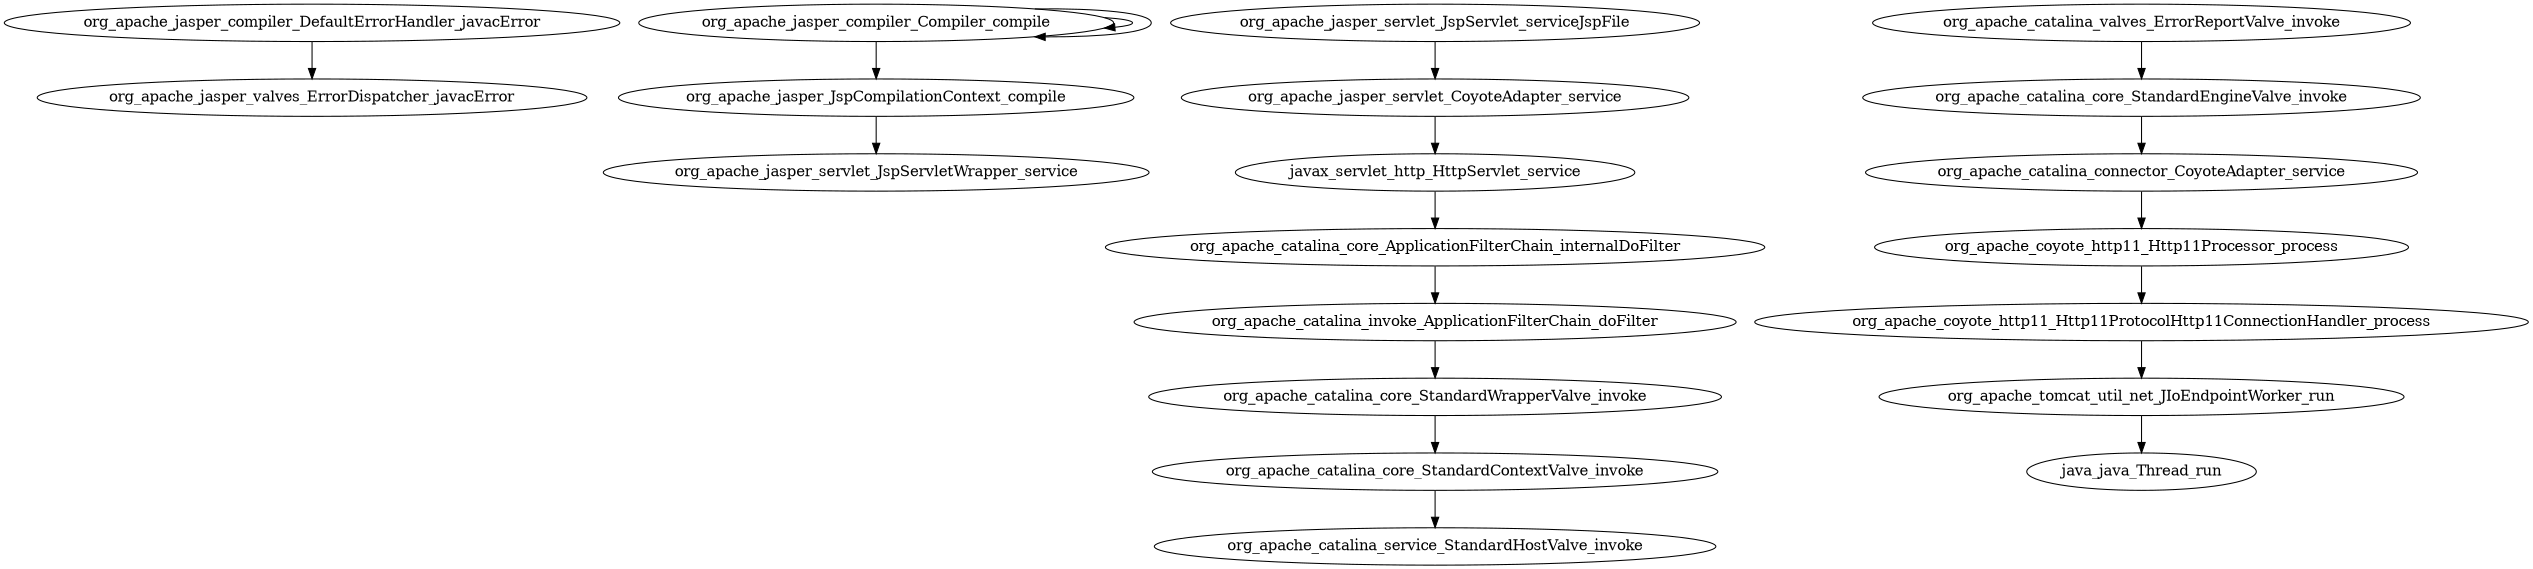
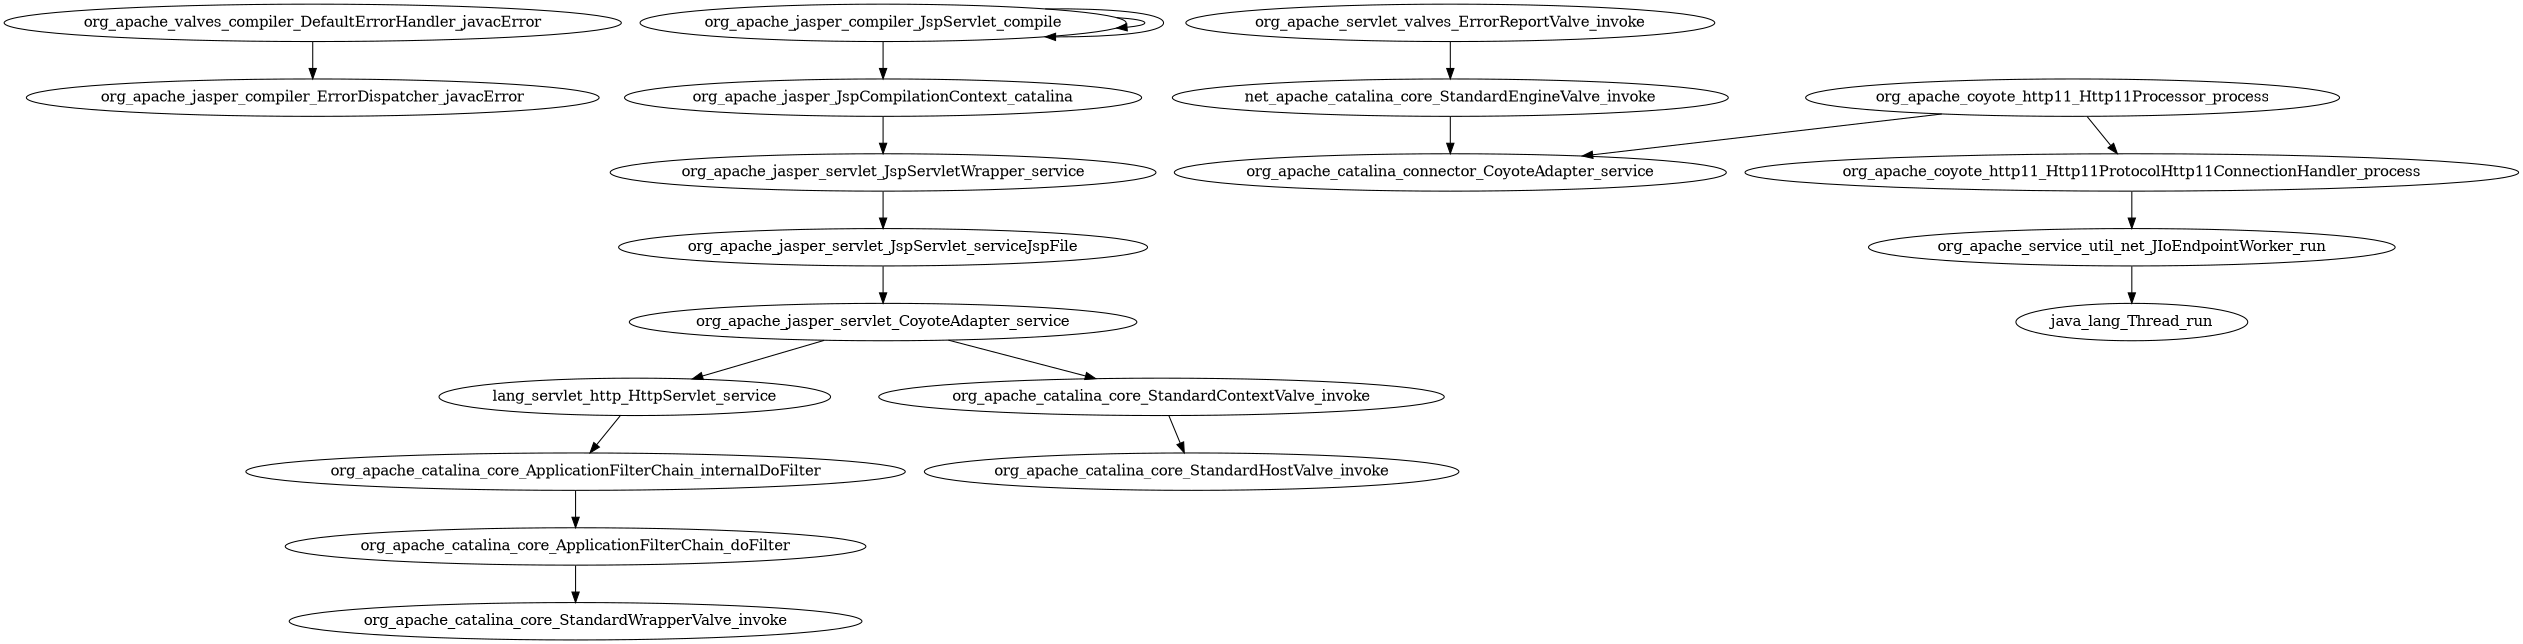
(312, 23) -> (313, 23)
(876, 23) -> (883, 23)
(2142, 23) -> (1450, 23)
(312, 98) -> (313, 98)
(876, 98) -> (883, 98)
(2142, 98) -> (1450, 98)
(1435, 172) -> (635, 397)
none -> (883, 205)
(2142, 205) -> (1767, 134)
(1435, 322) -> (576, 546)
(2142, 397) -> (2132, 247)
(1435, 429) -> (1017, 358)
(2142, 472) -> (2132, 322)
(1435, 546) -> (1192, 472)
